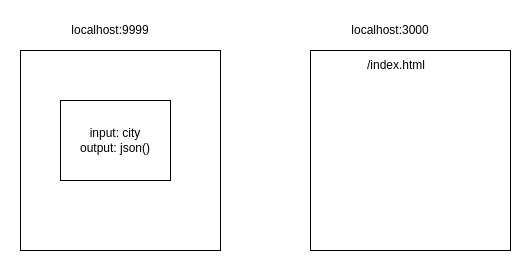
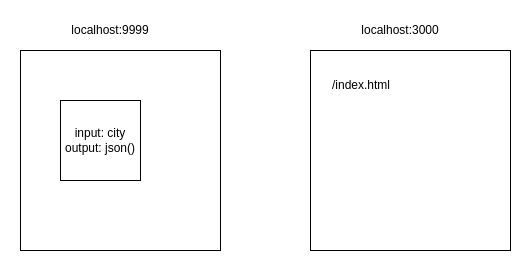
(391, 31) -> (401, 31)
(397, 66) -> (362, 86)
(116, 141) -> (101, 141)
